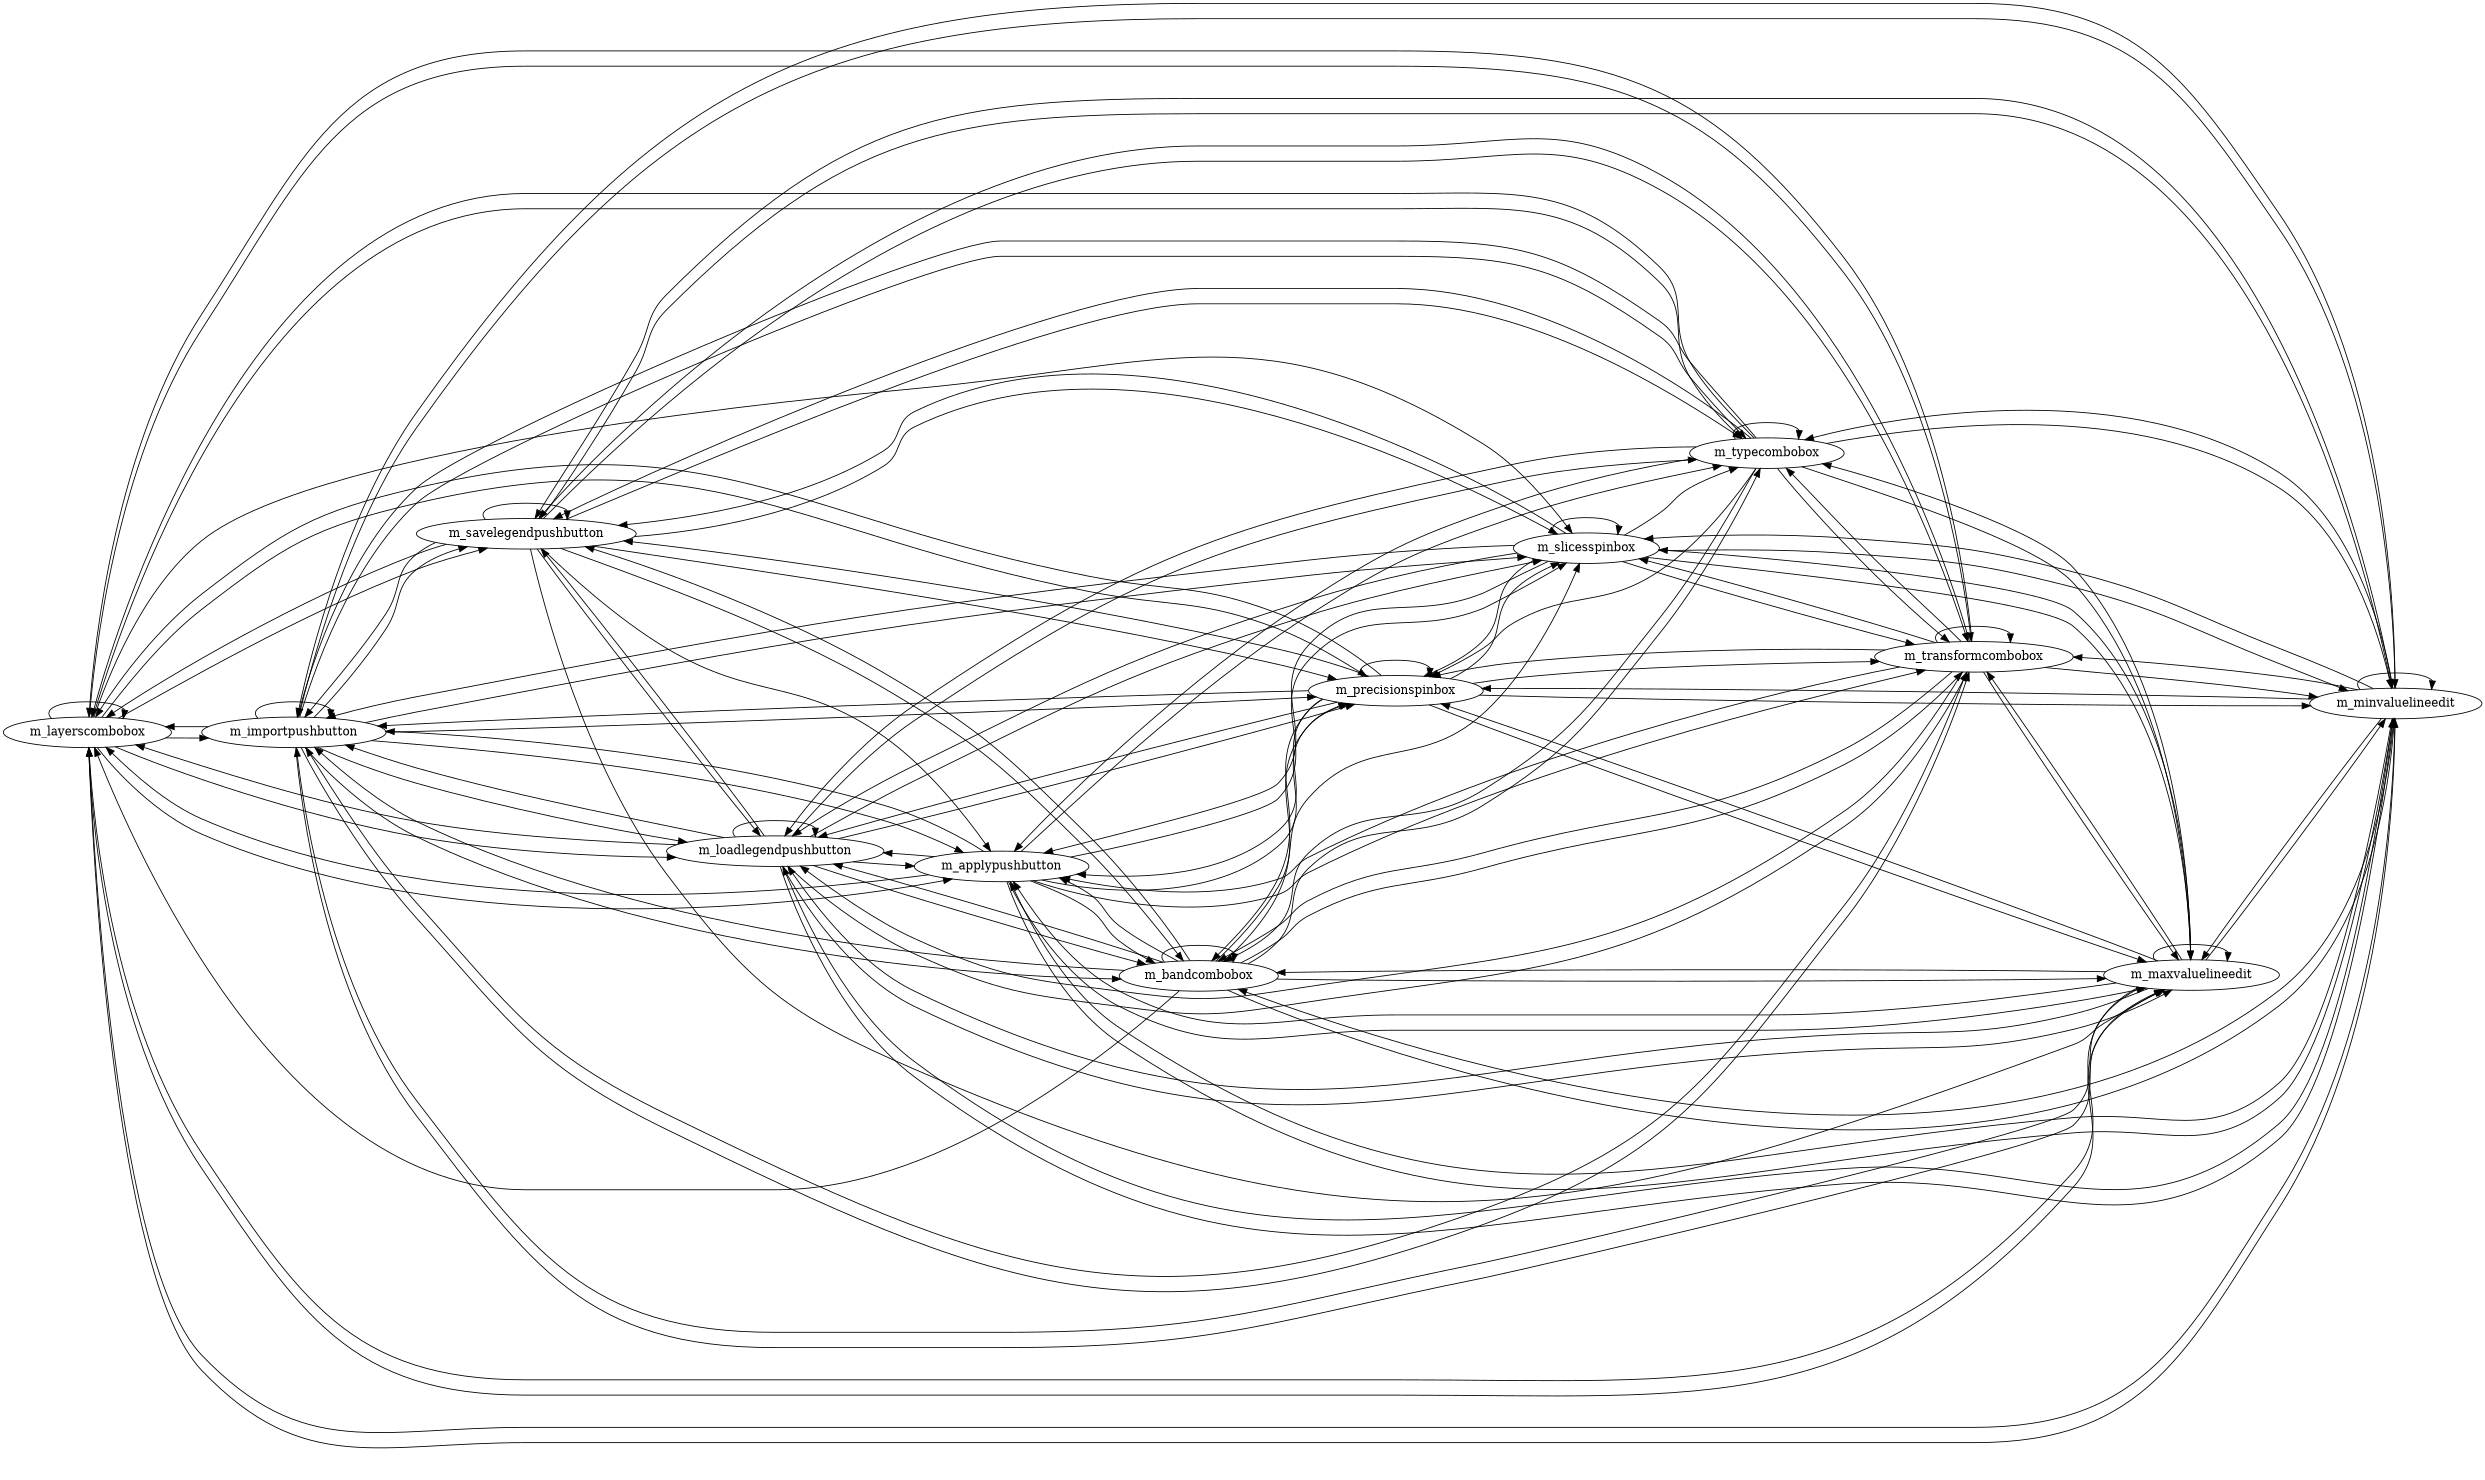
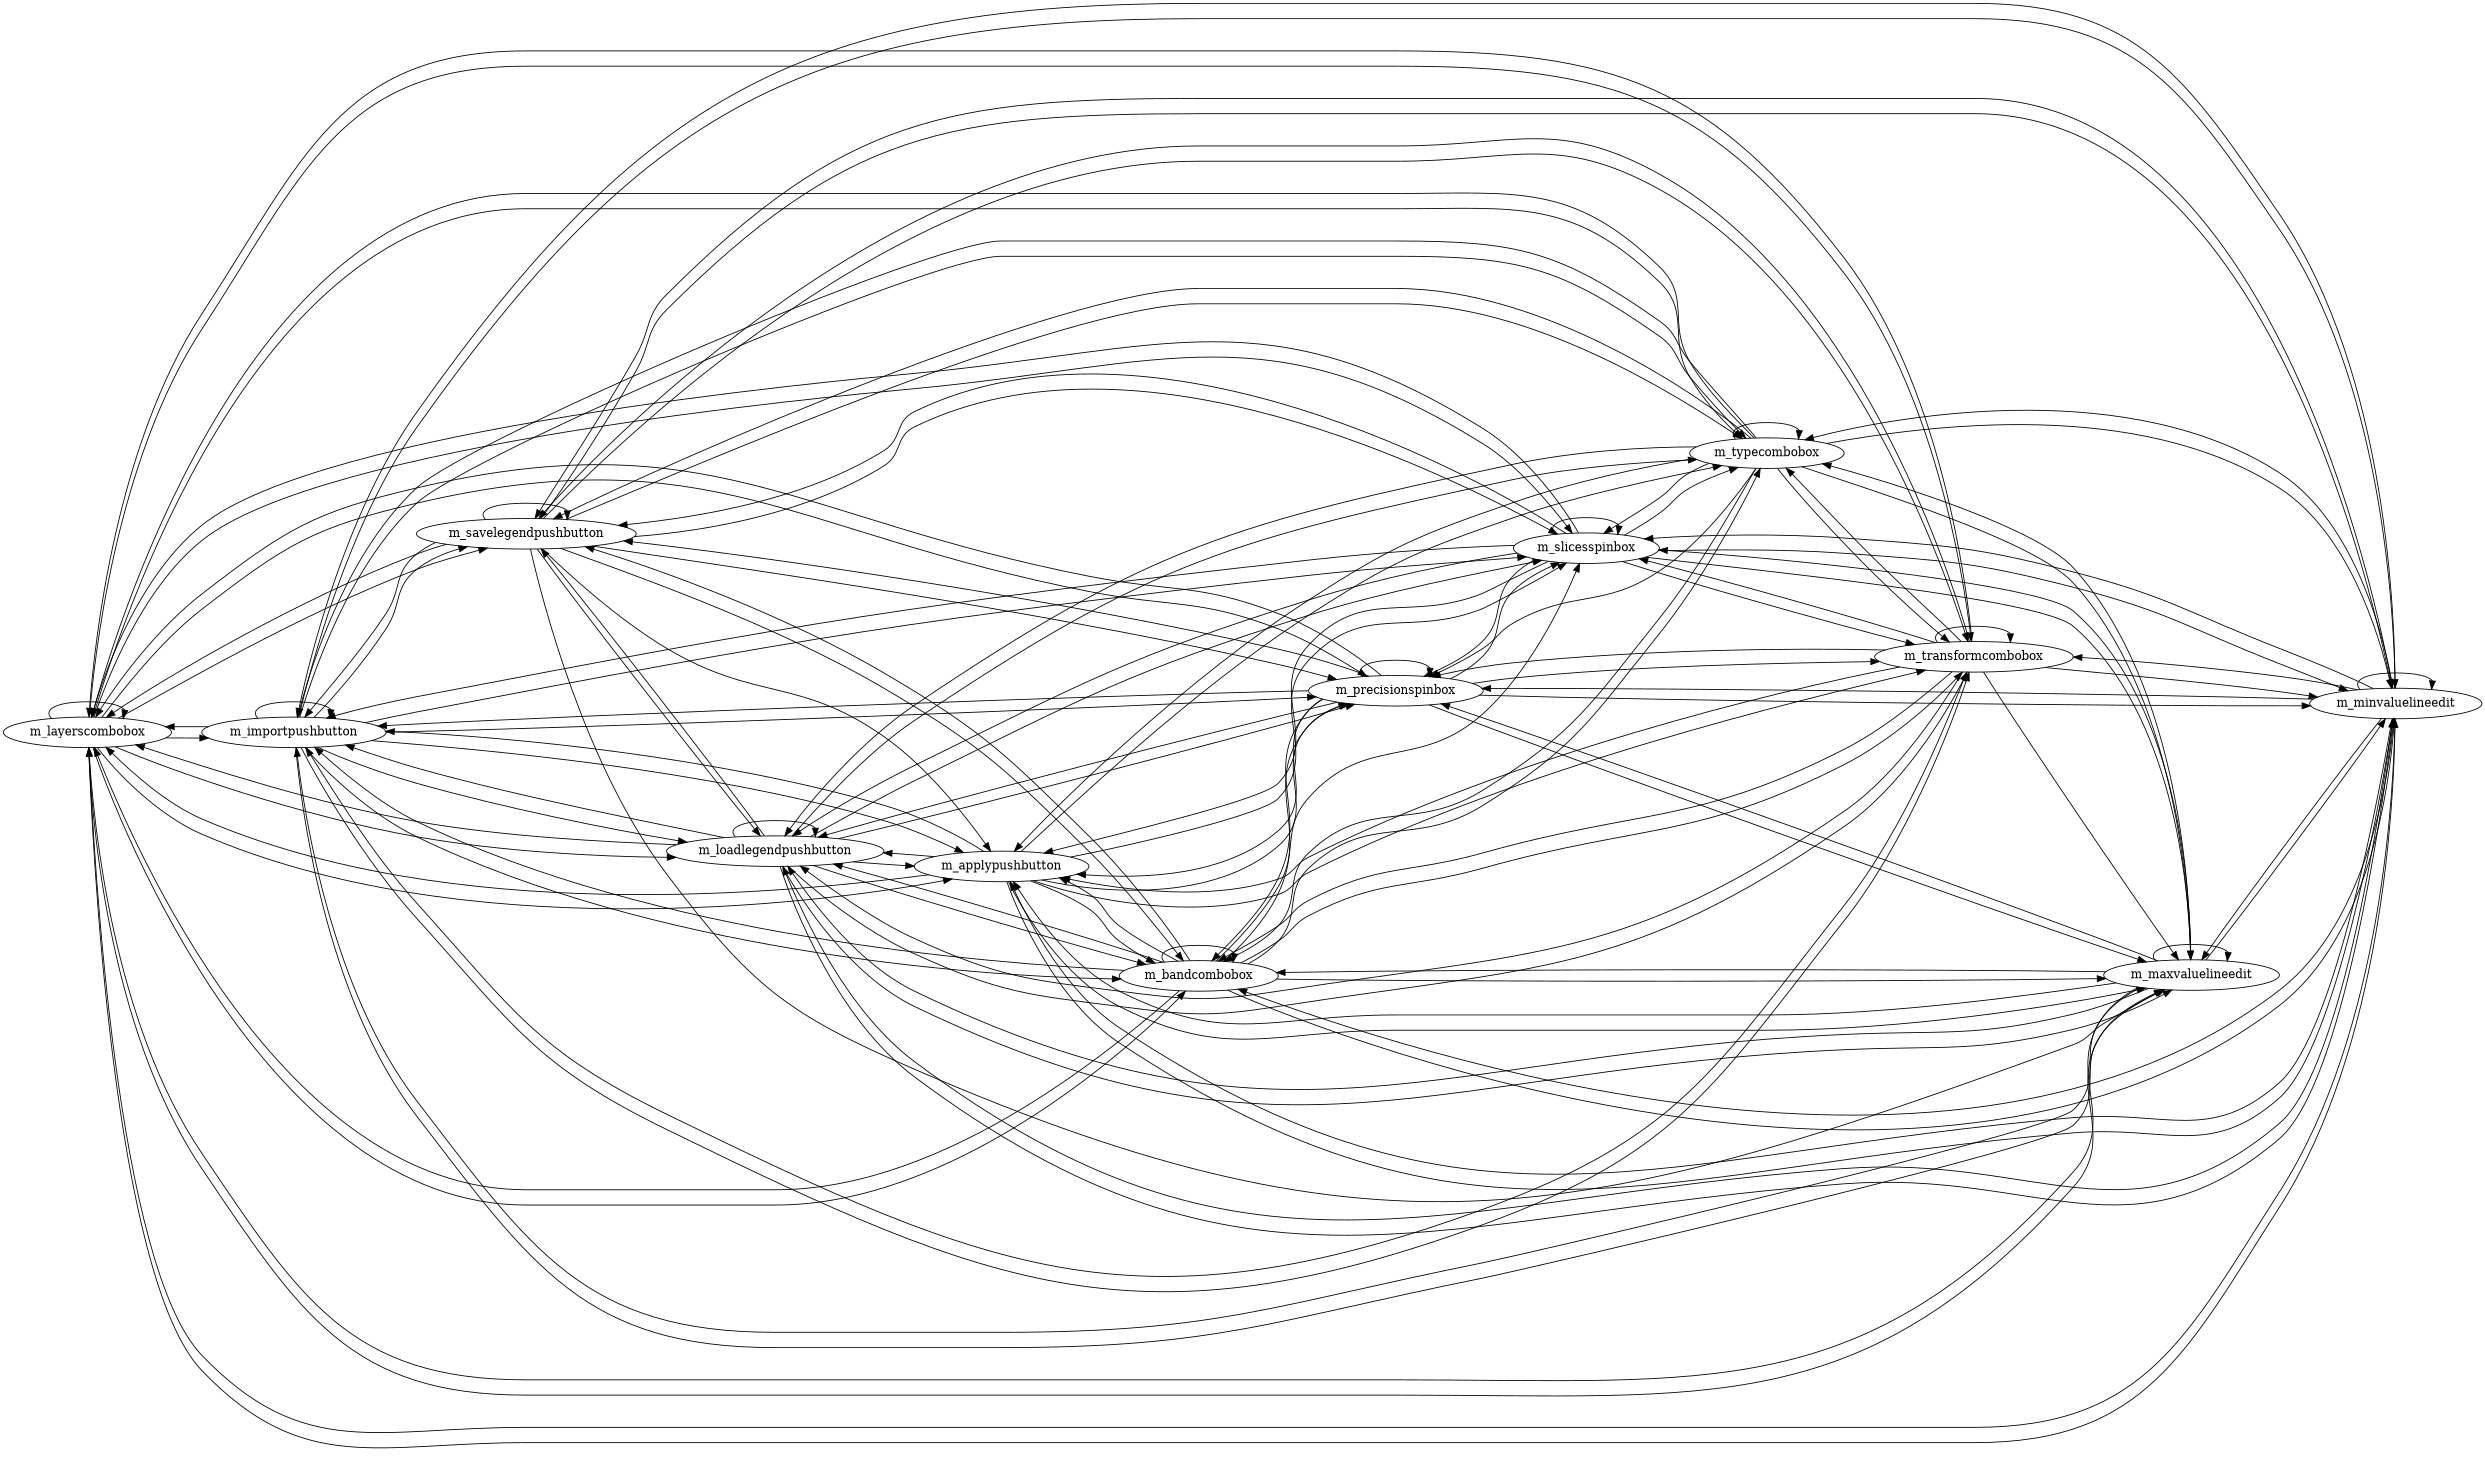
none -> (806, 385)
none -> (1661, 497)
(2088, 819) -> none
none -> (550, 1205)
